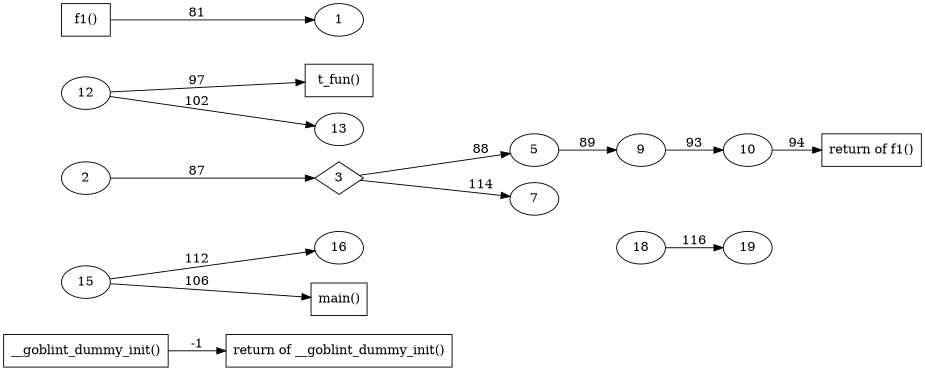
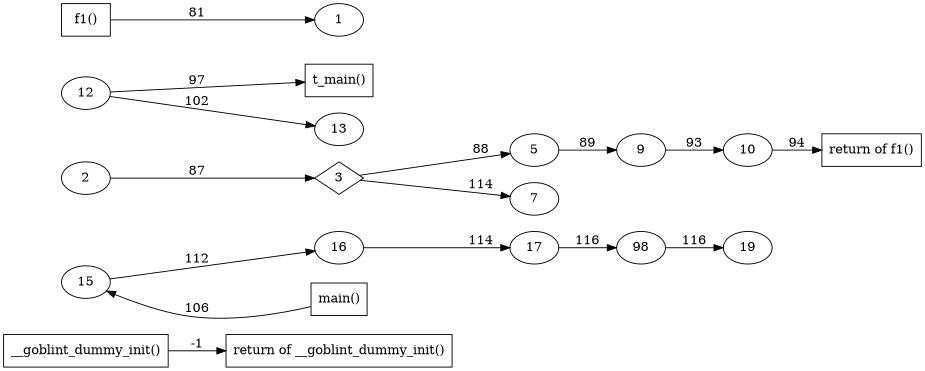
(339, 80) -> (339, 80)
none -> (534, 248)
(641, 248) -> (641, 248)
(206, 290) -> (212, 318)
